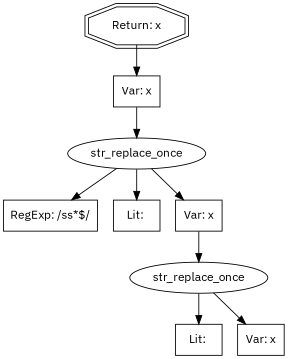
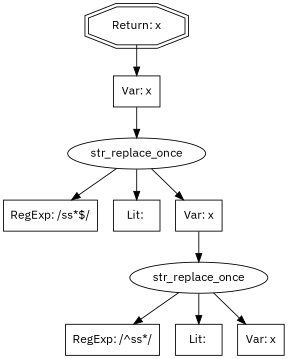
none -> (113, 340)
